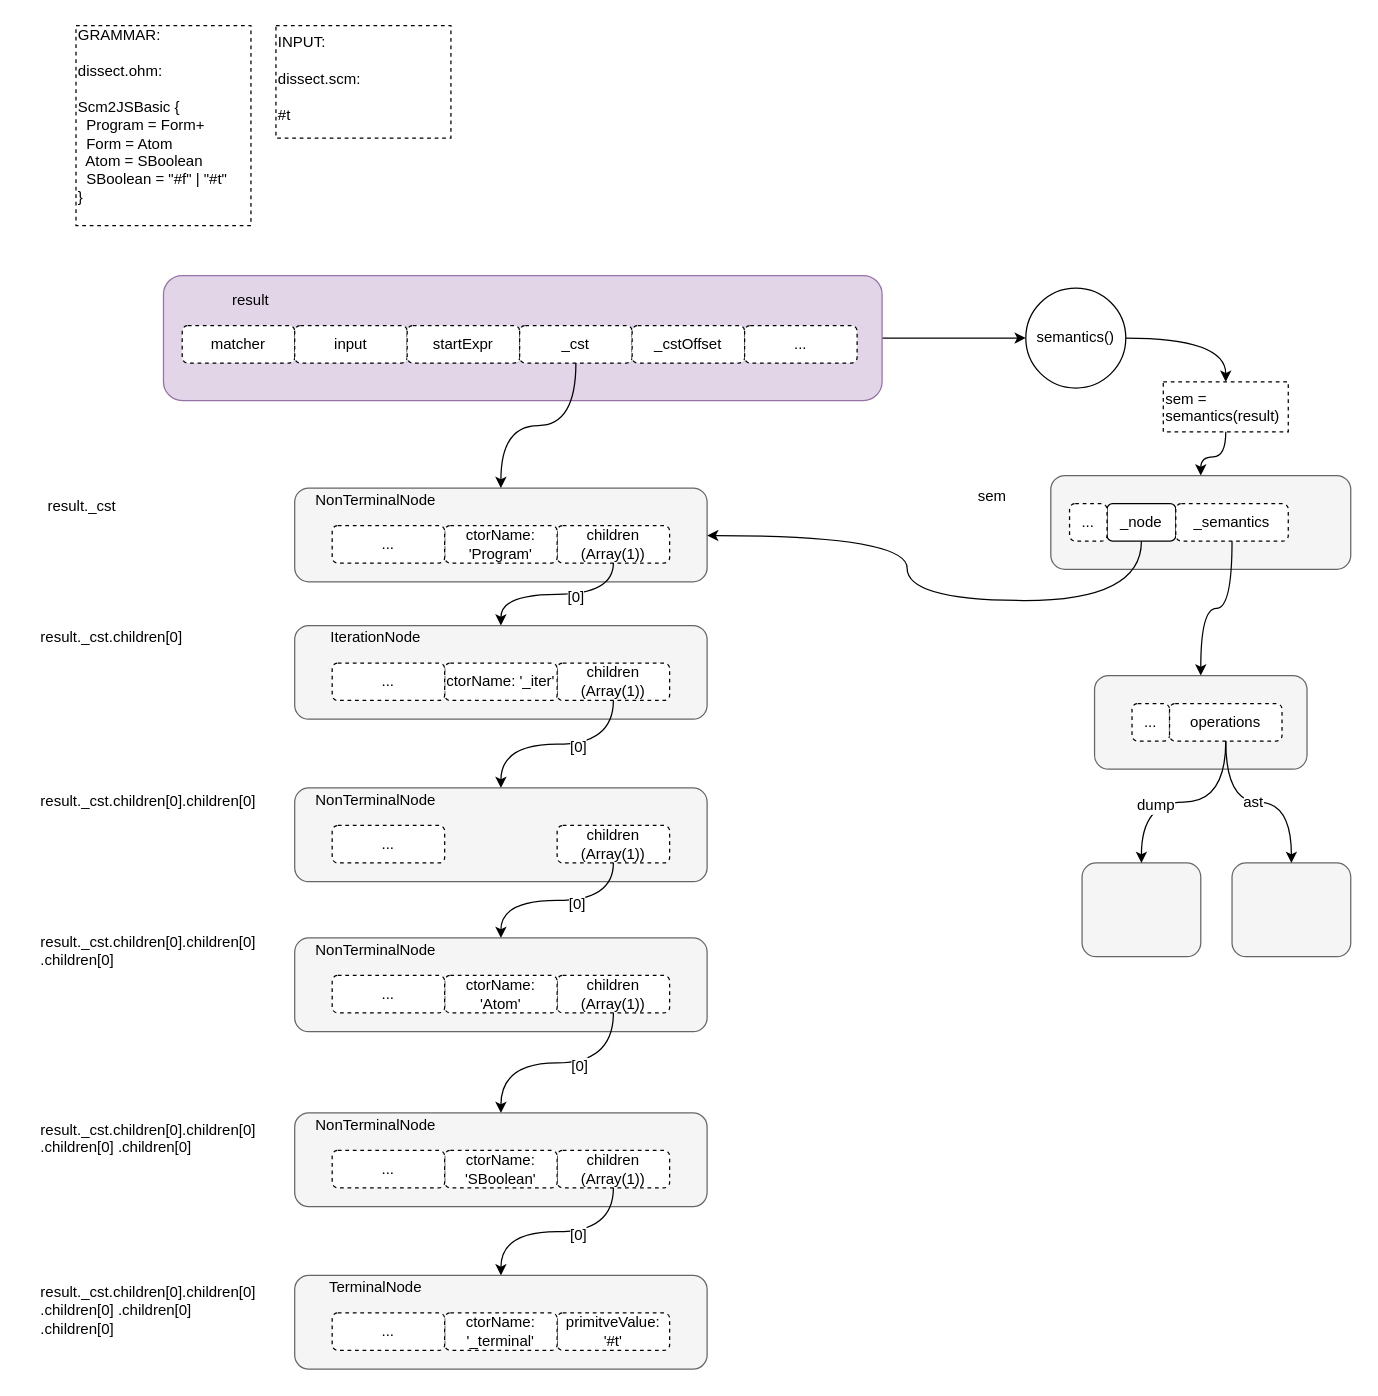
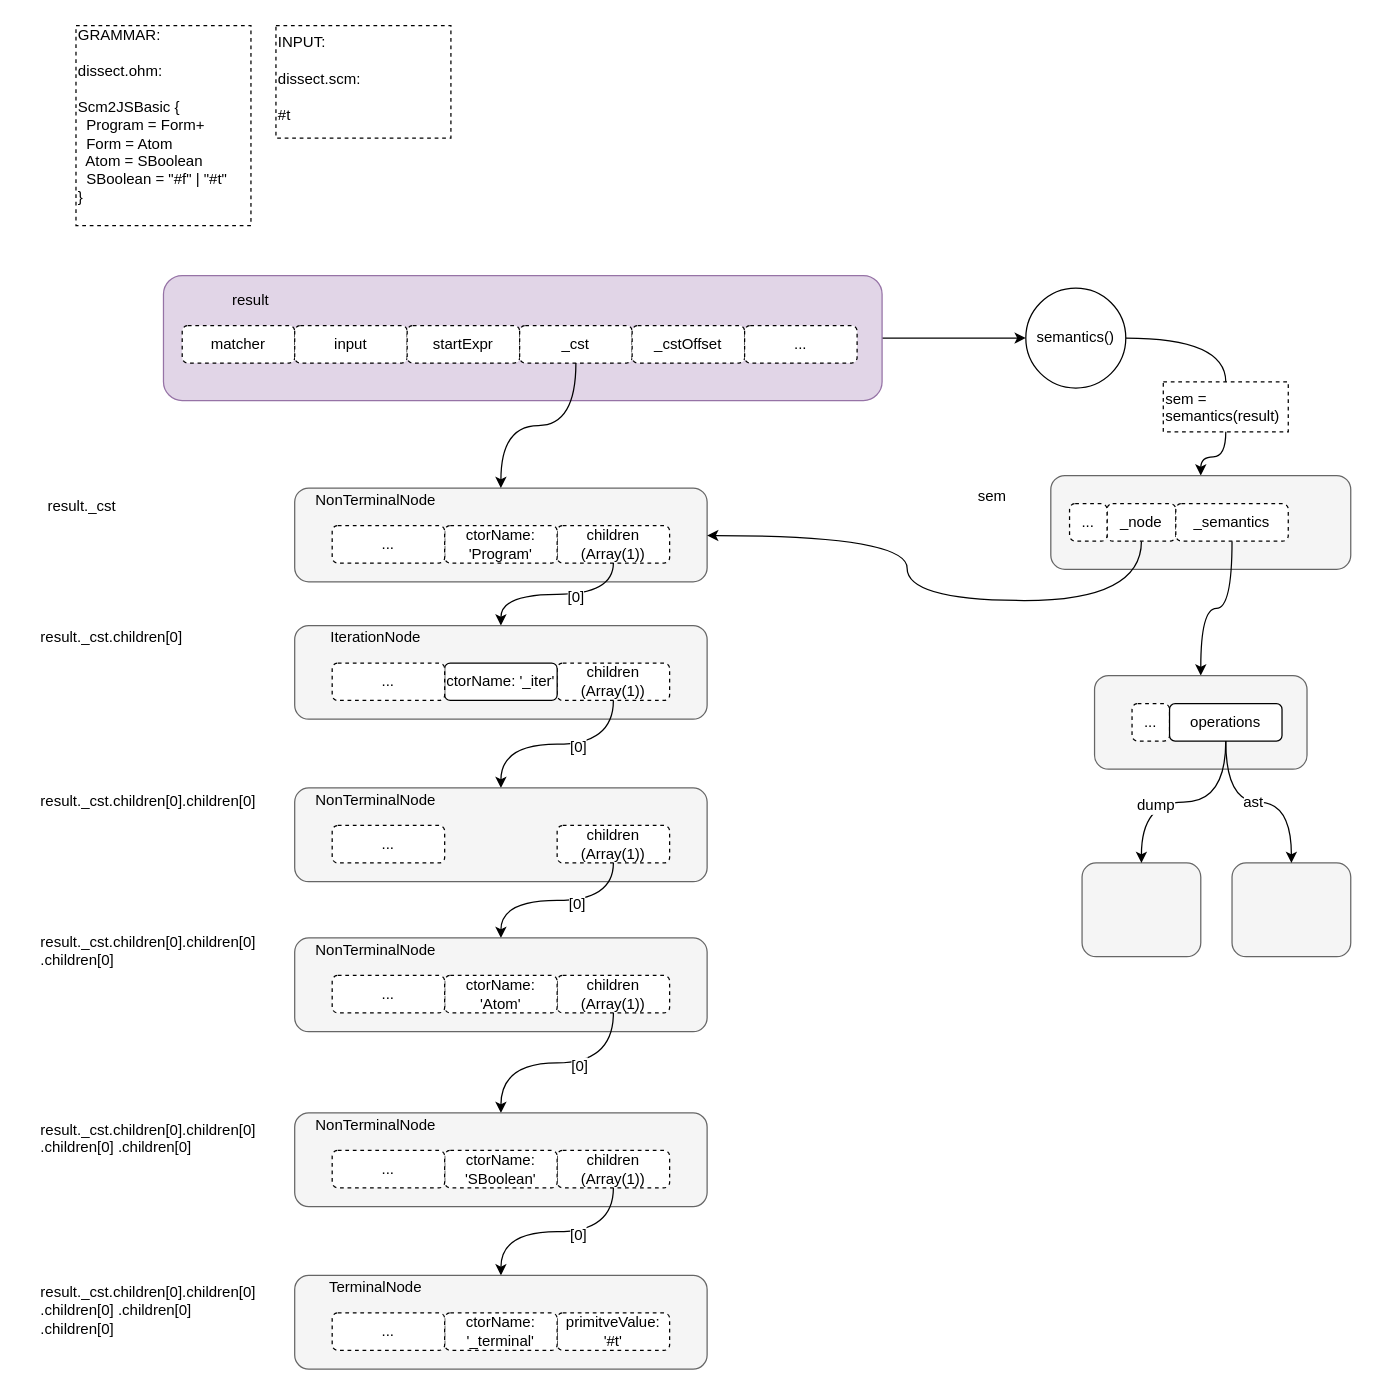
(1202, 348) -> (1204, 351)
(1141, 523) -> (1141, 523)
(501, 682) -> (501, 682)
(1226, 723) -> (1226, 723)
